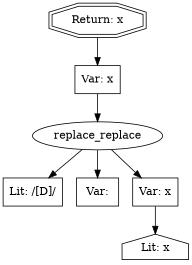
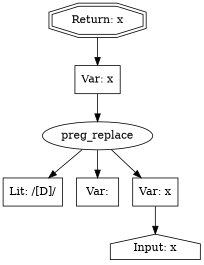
(98, 136) -> (98, 136)
(155, 248) -> (155, 248)
